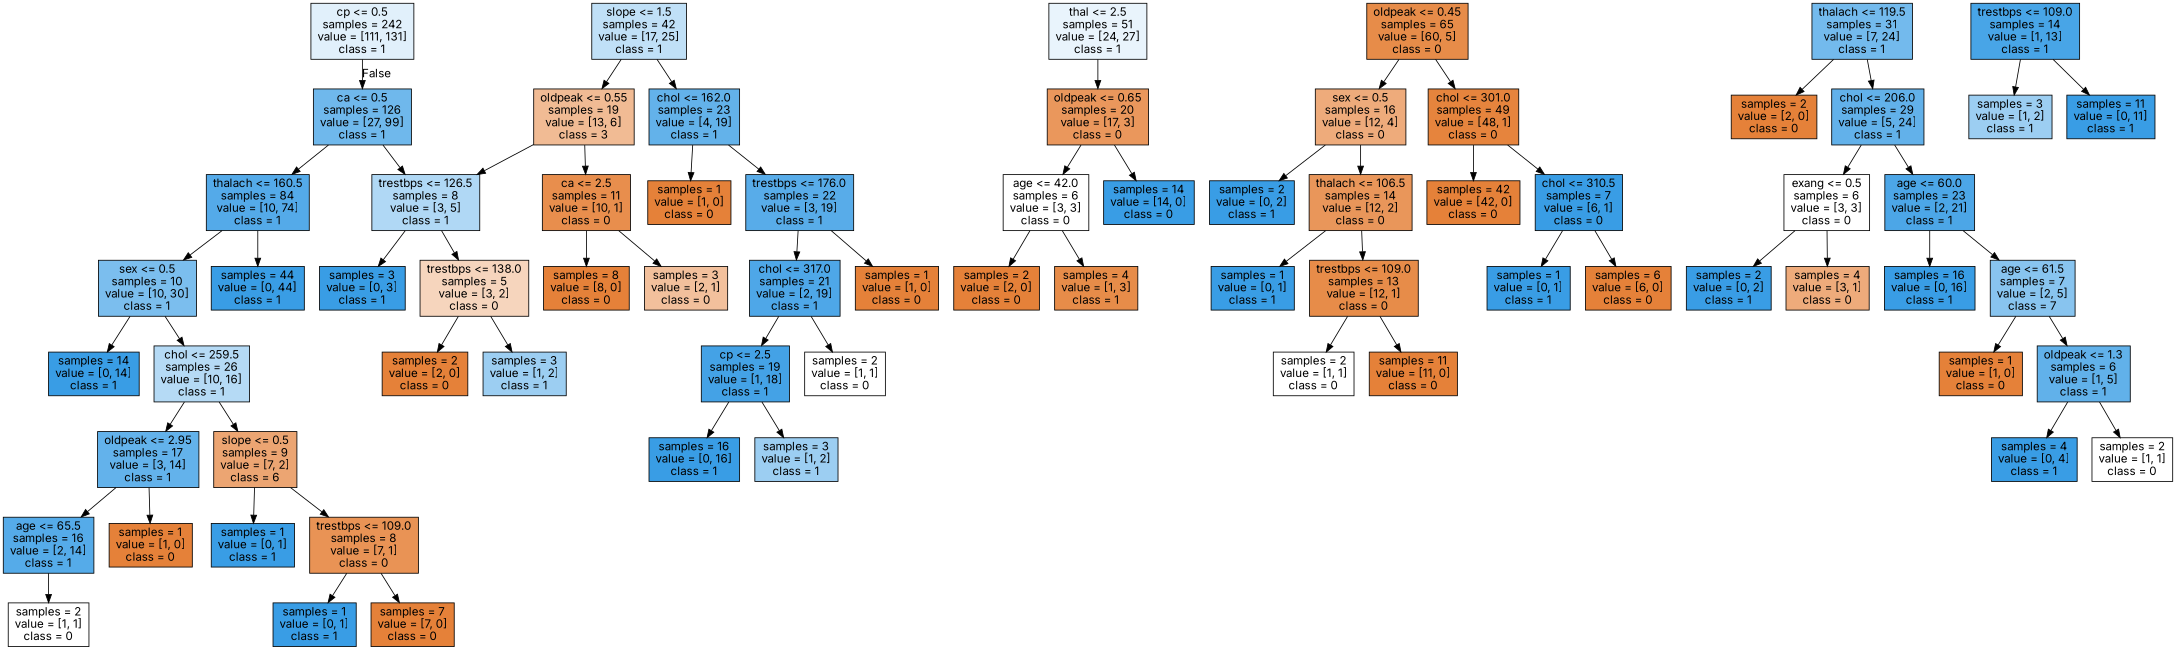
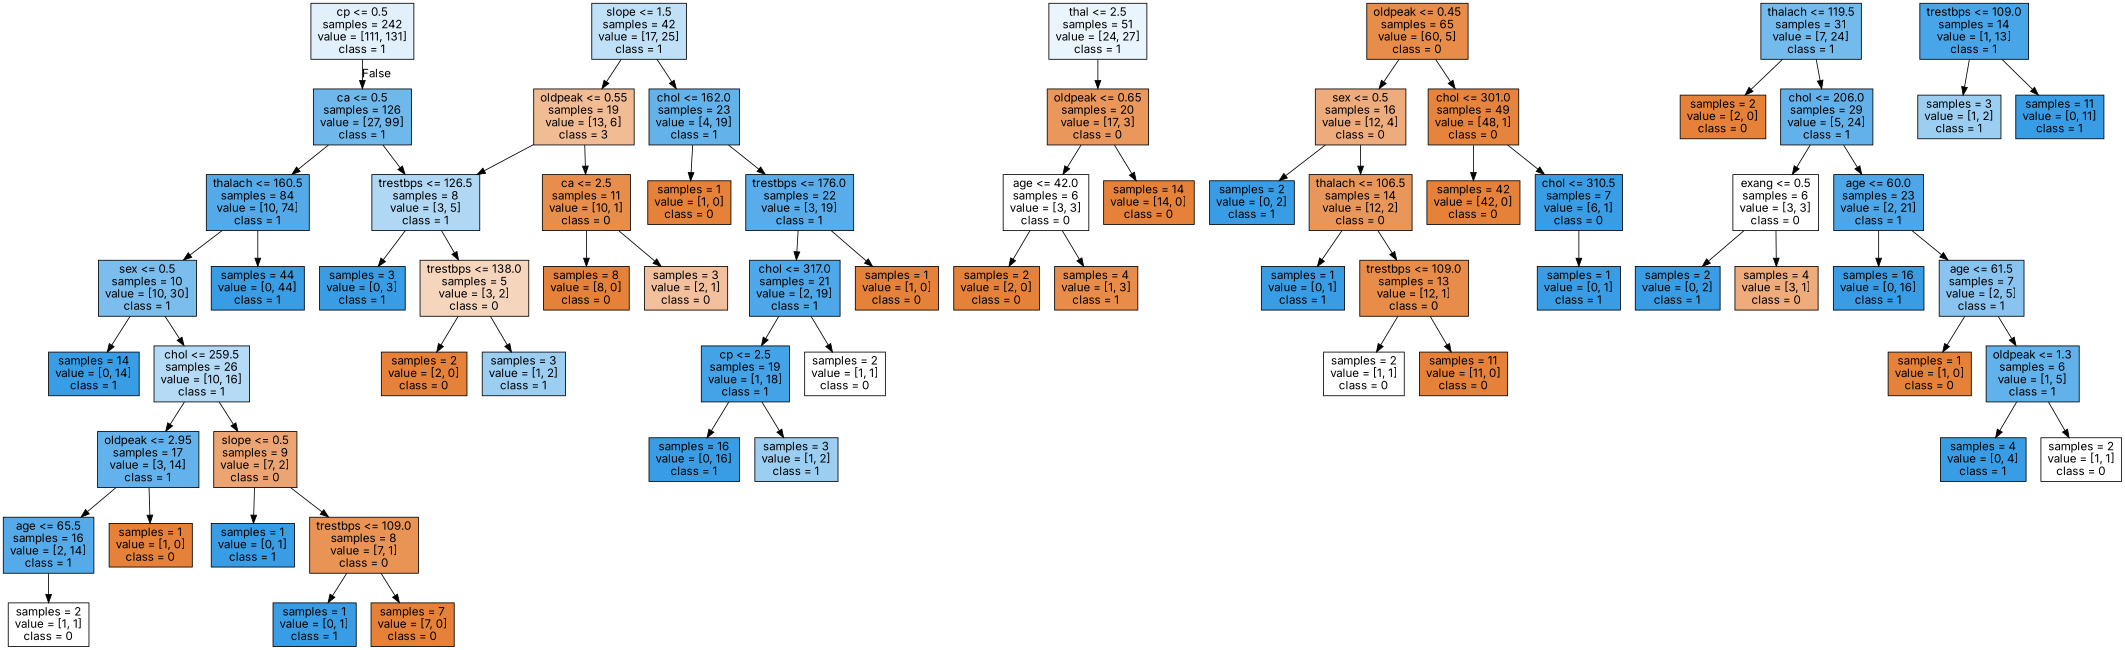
(1149, 203) -> (1149, 203)
(1628, 288) -> none
(2033, 288) -> (1982, 288)
(255, 460) -> (255, 460)
